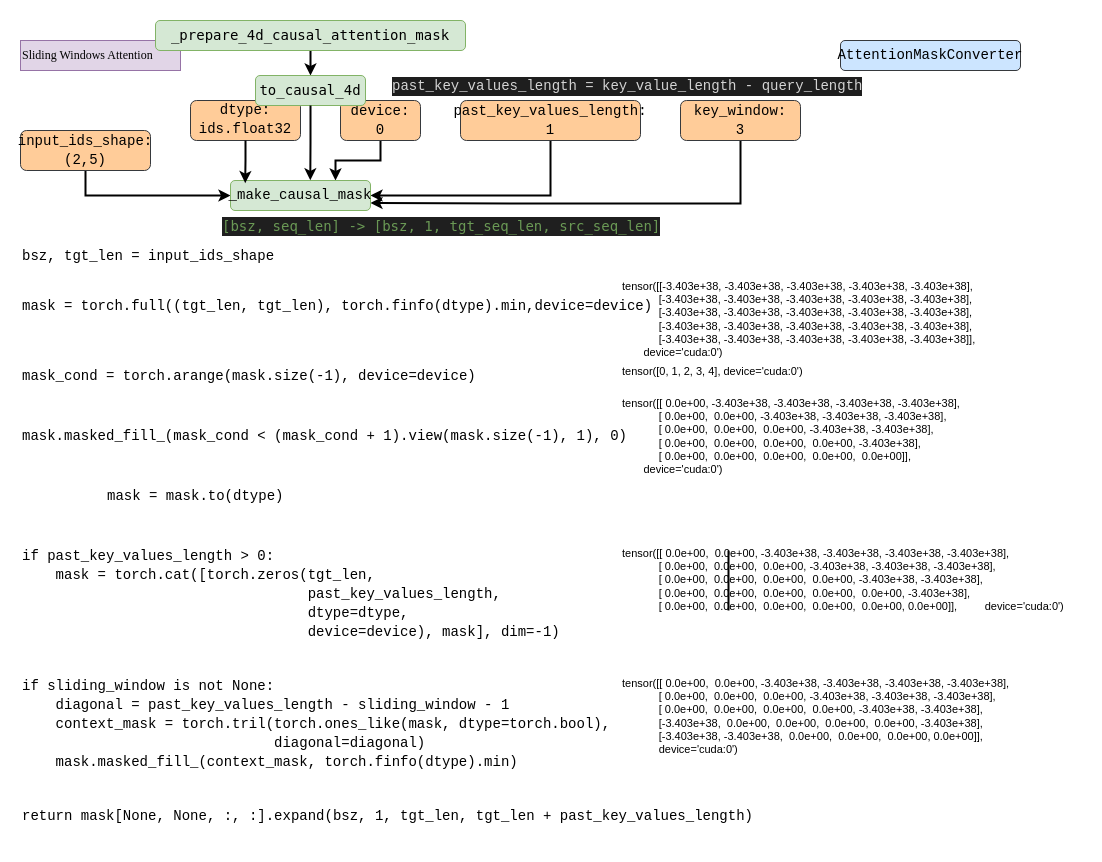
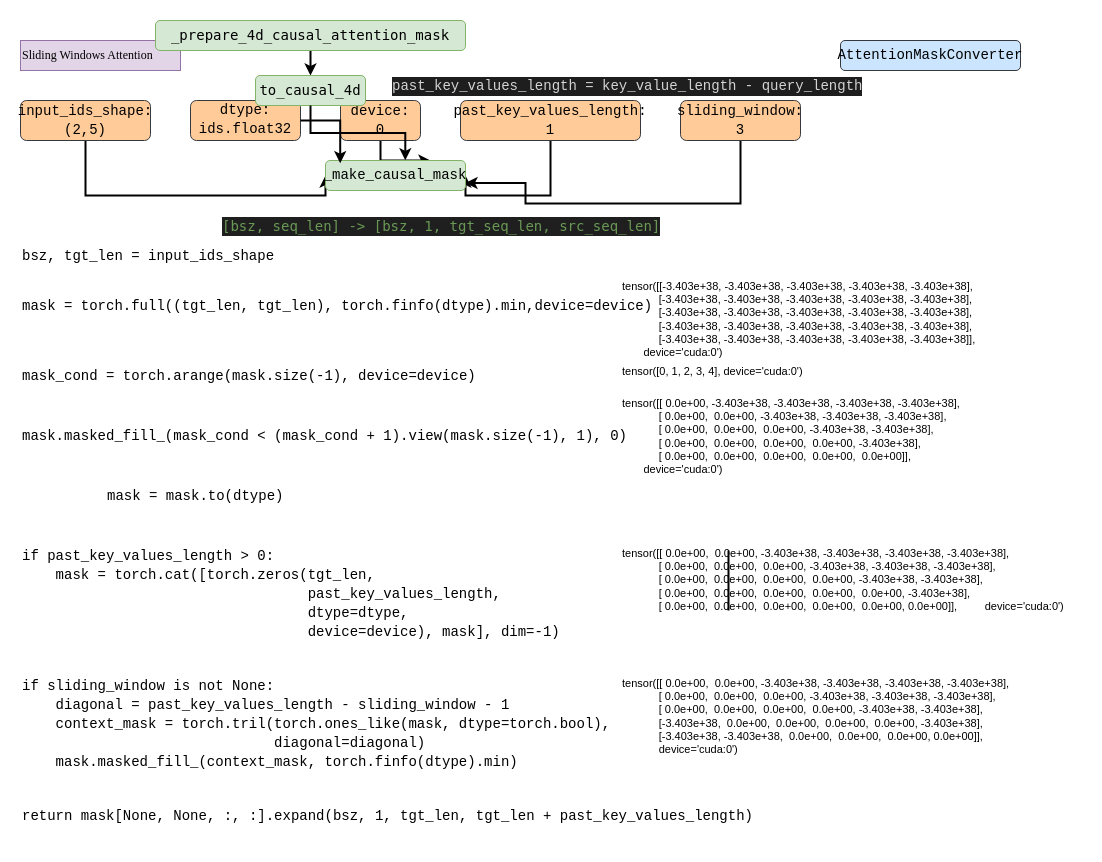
(741, 121) -> (741, 121)
(86, 151) -> (86, 121)
(301, 196) -> (396, 176)
